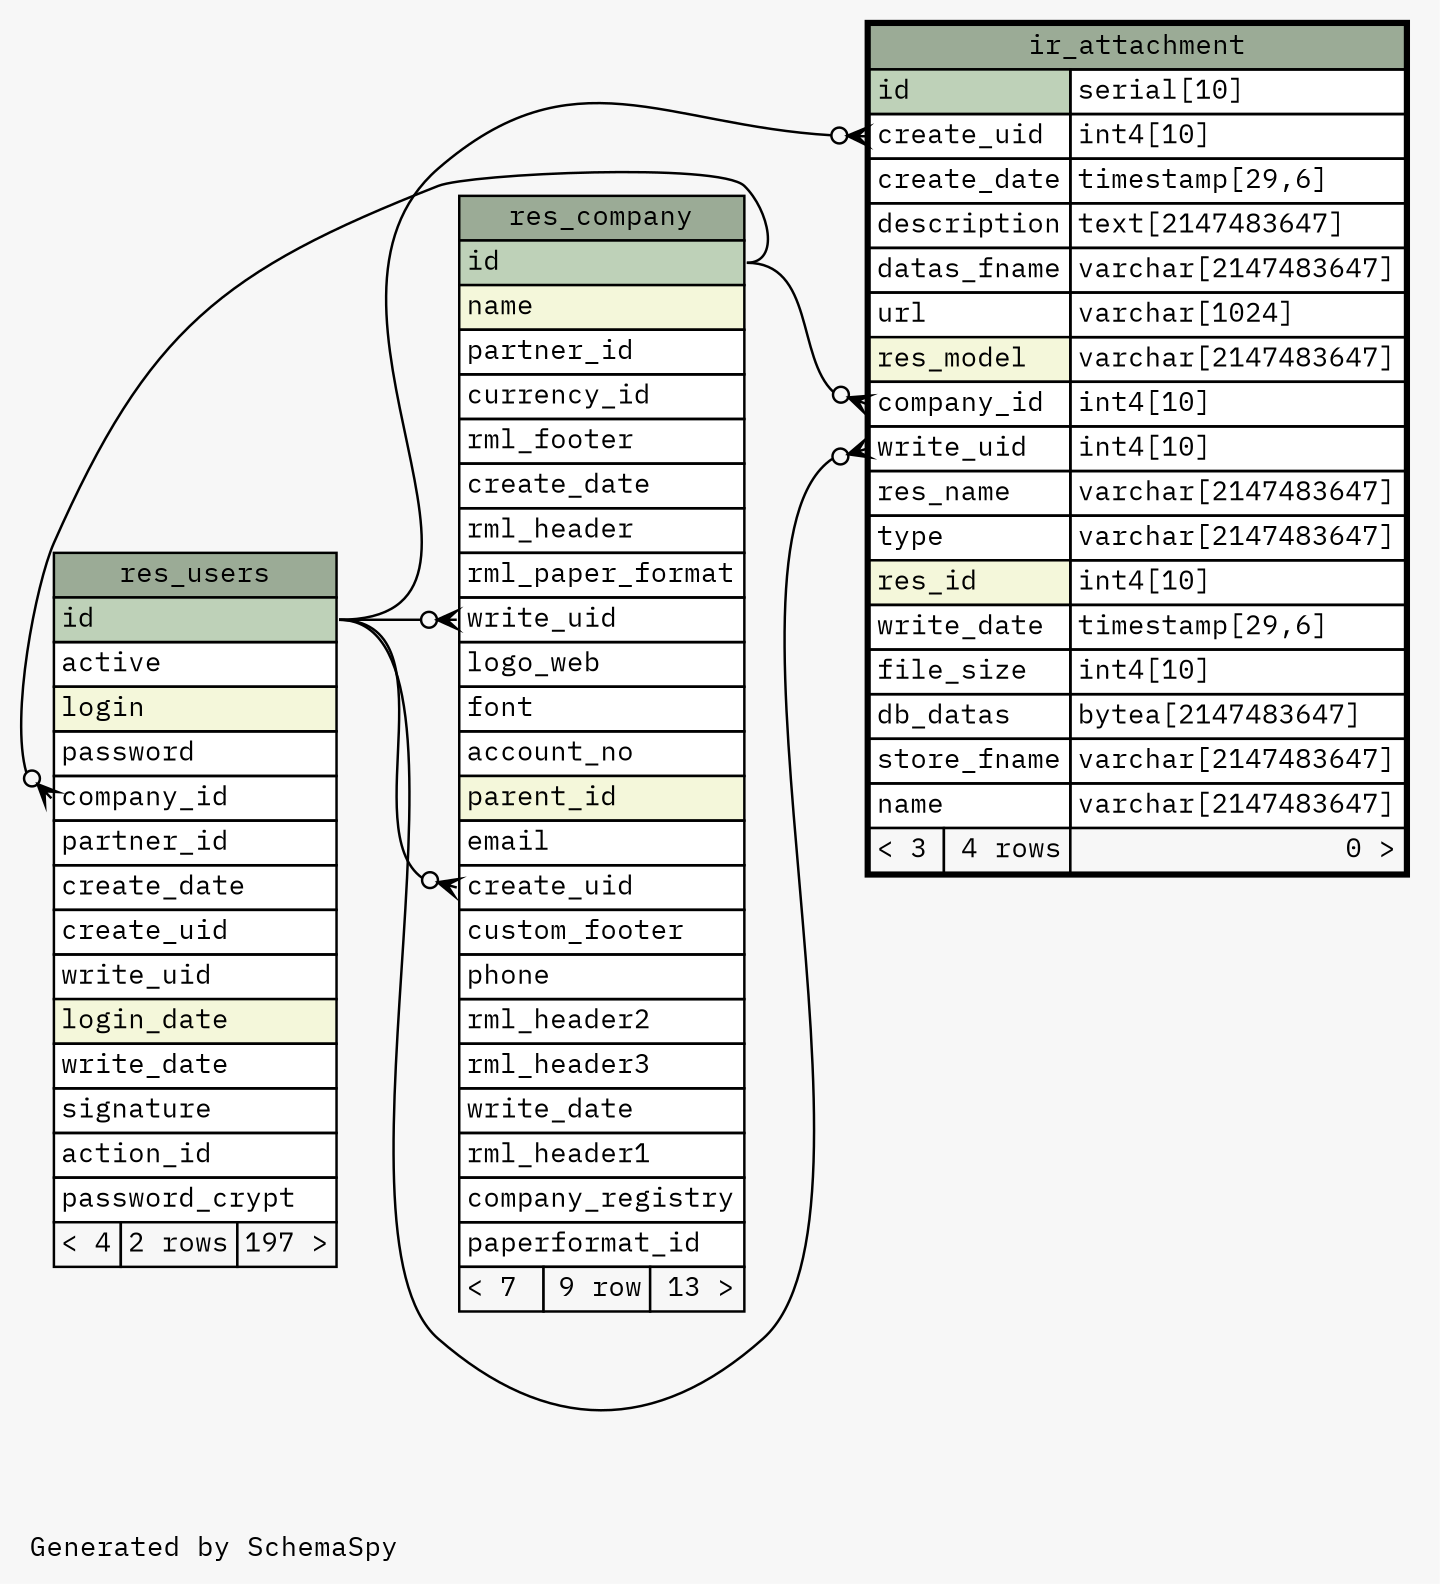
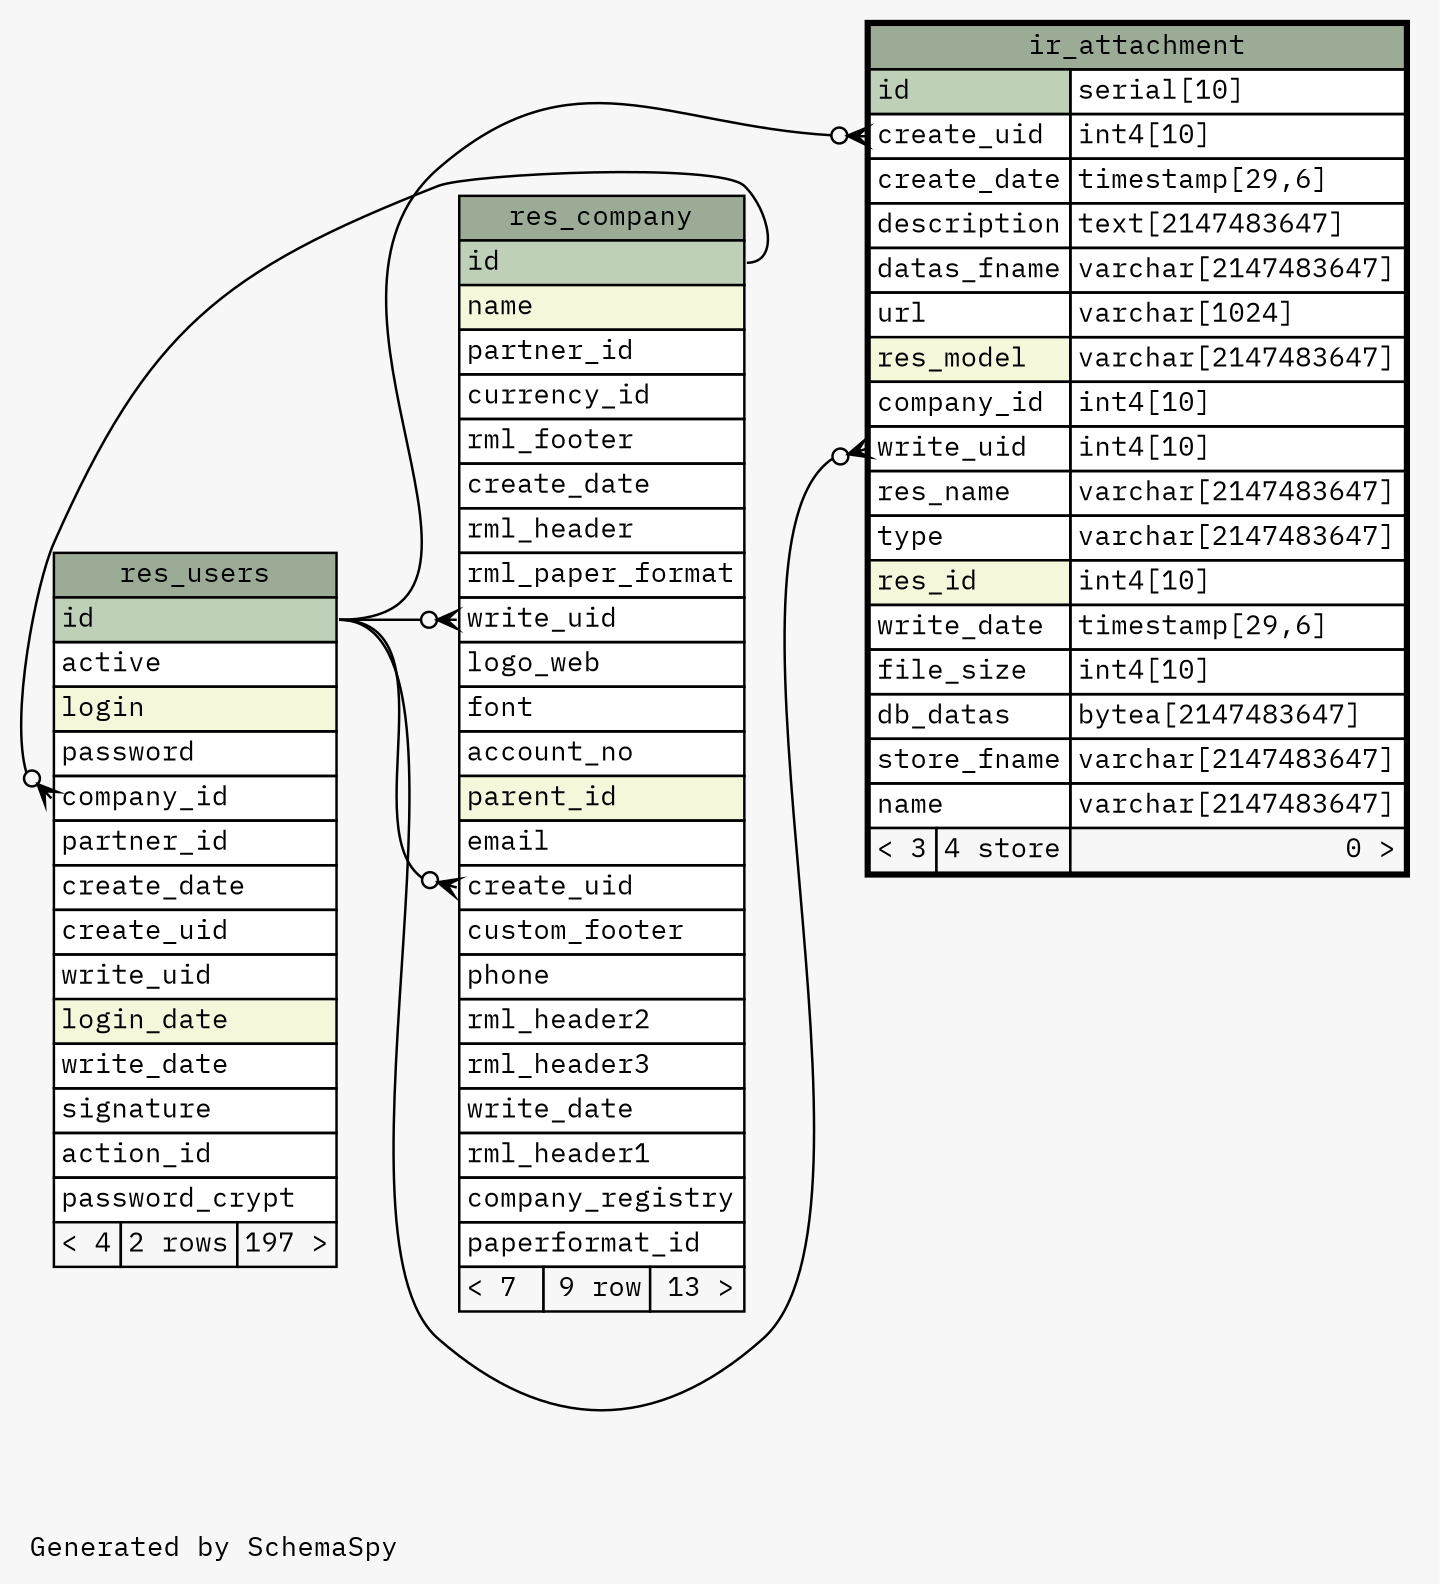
(802, 316) -> none
(1012, 849) -> (1003, 849)
